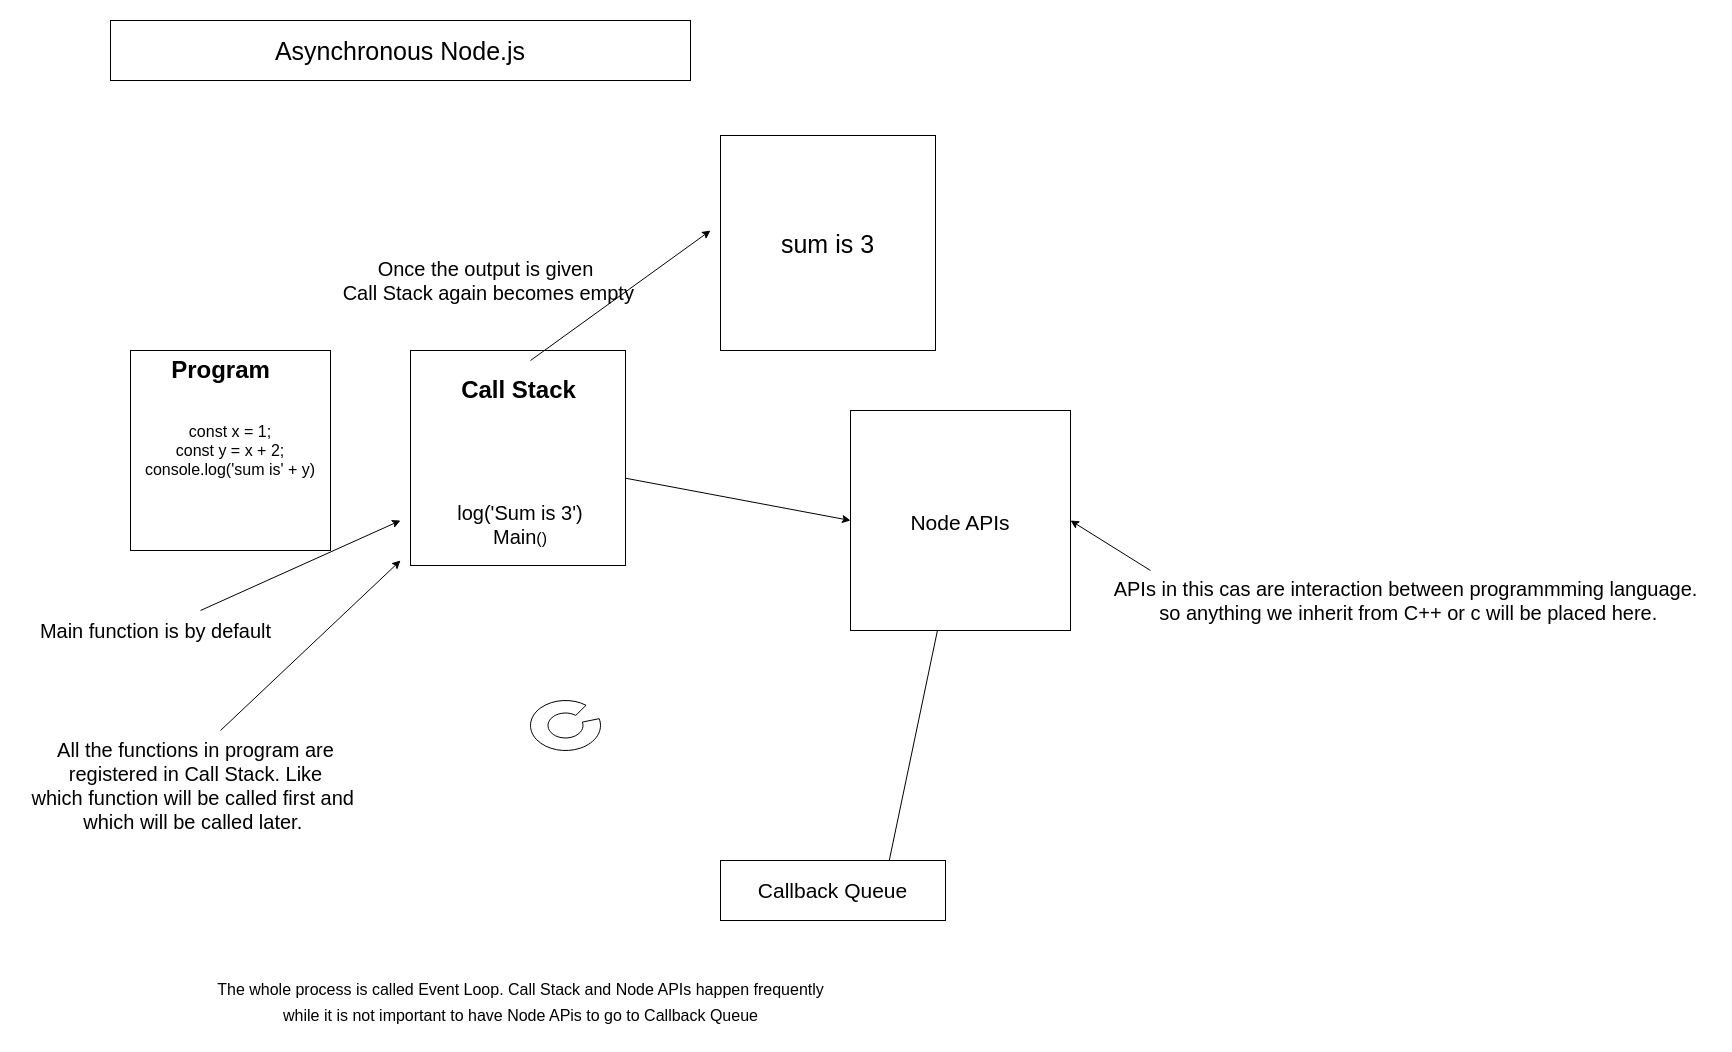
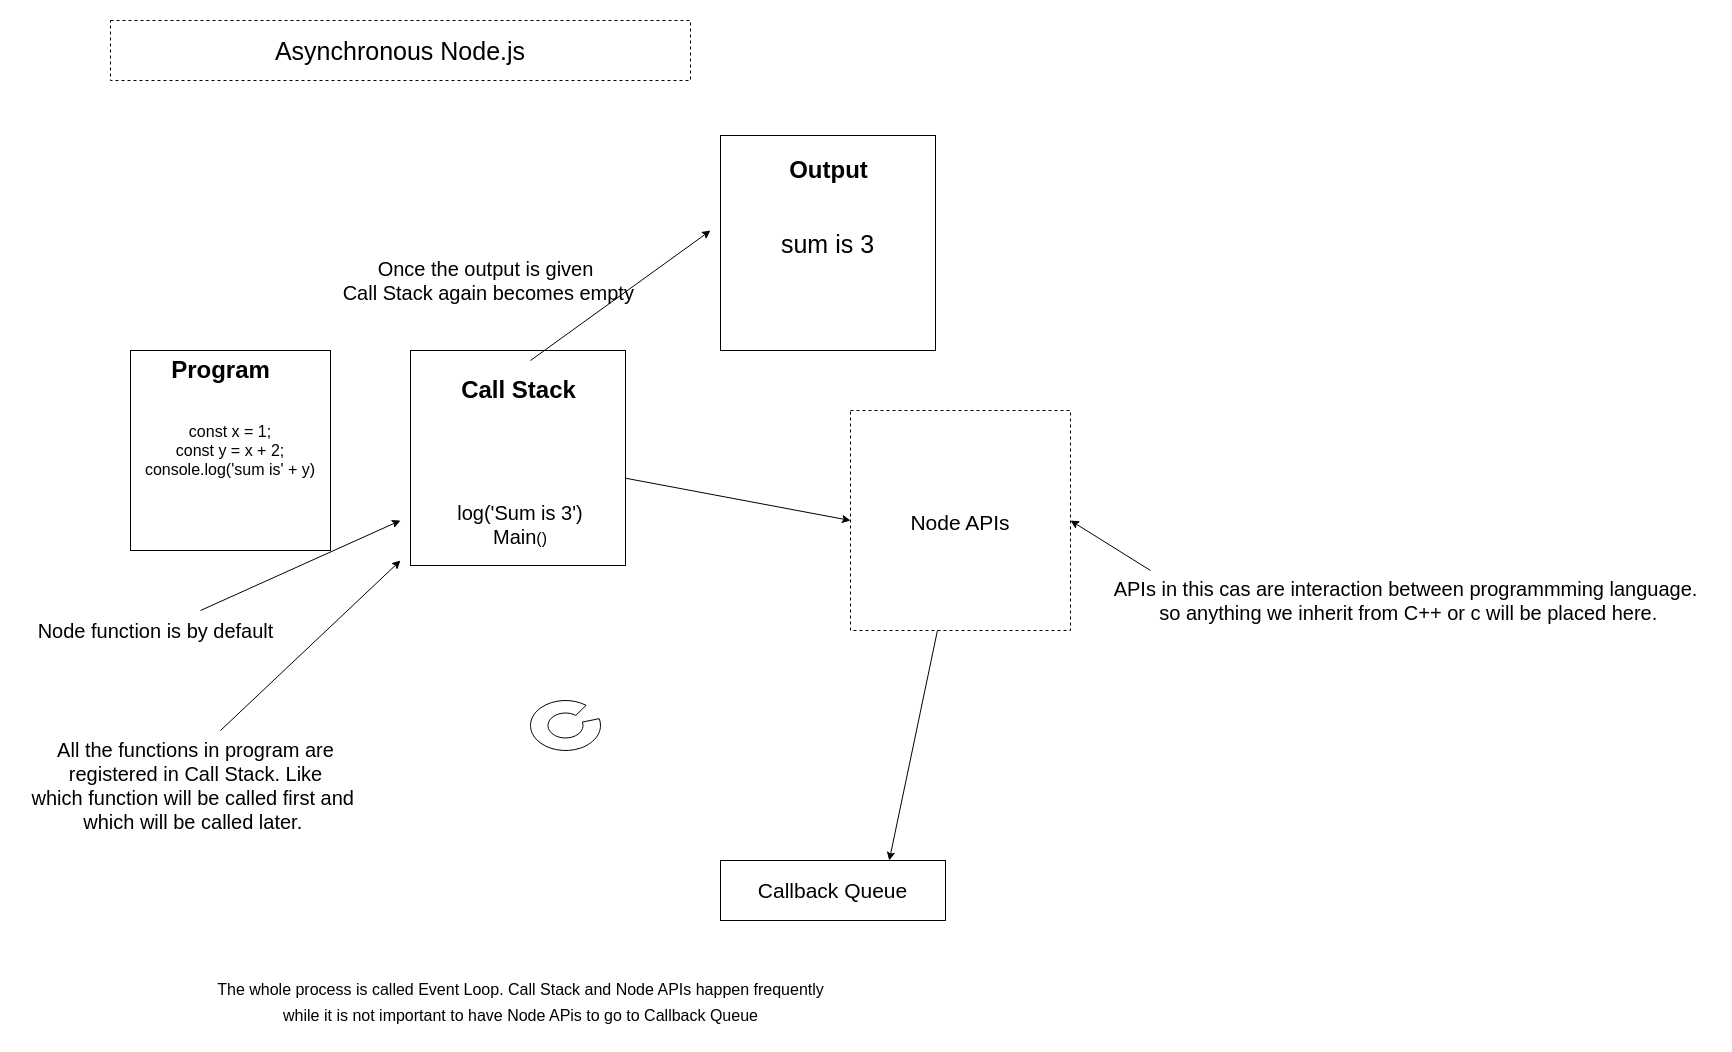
(401, 51) -> (401, 51)
none -> (828, 171)
(961, 521) -> (961, 521)
(156, 631) -> (156, 631)
(890, 856) -> (891, 852)
